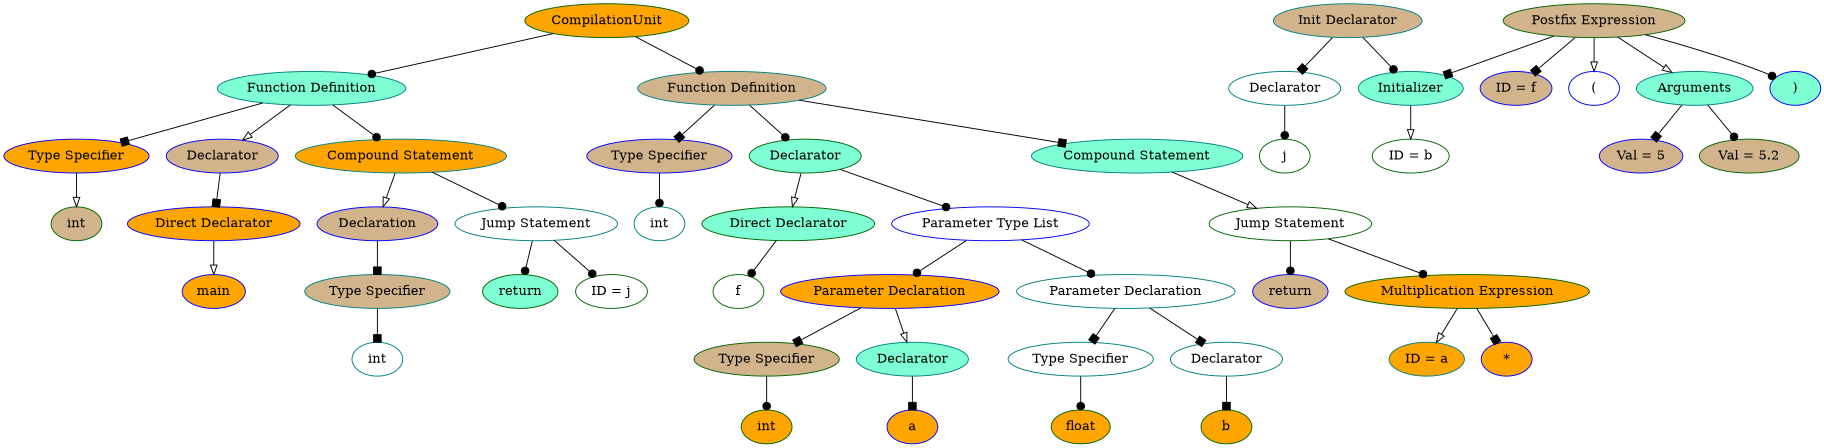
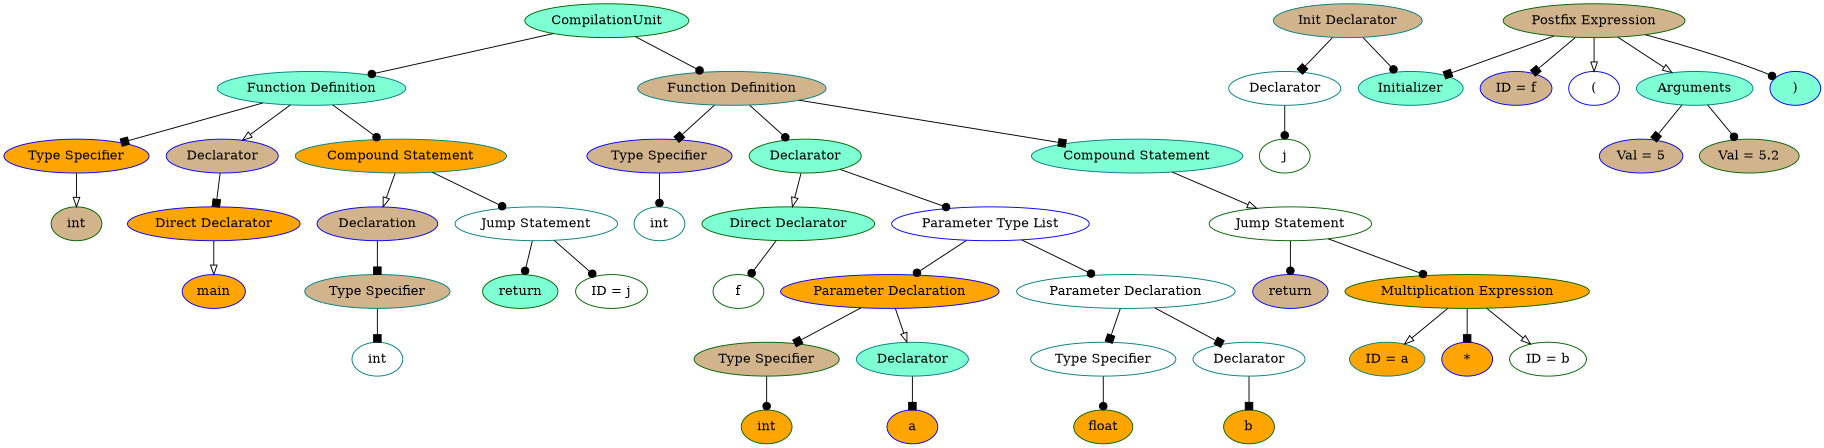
(607, 21) -> (607, 21)
(1411, 118) -> (1505, 323)
